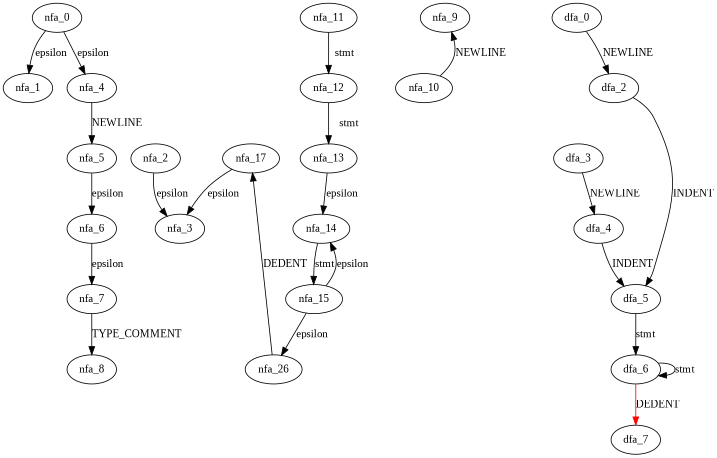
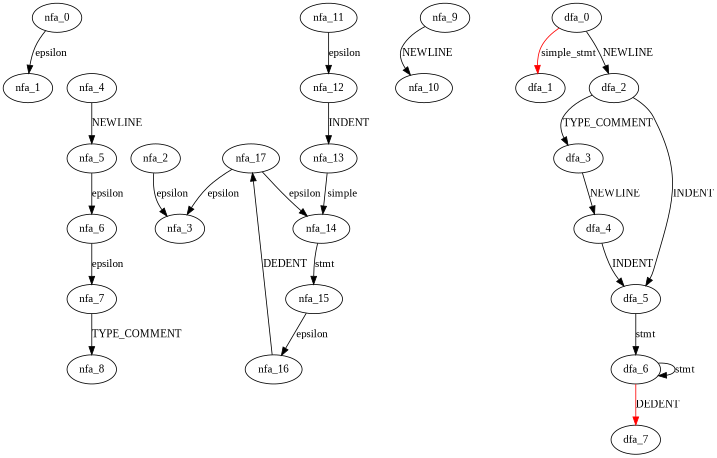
(73, 49) -> none
(345, 53) -> (345, 53)
(453, 60) -> (404, 43)
none -> (540, 88)
none -> (568, 111)
(349, 123) -> (349, 123)
(342, 194) -> (342, 194)
(335, 269) -> (281, 192)
(274, 369) -> (274, 369)
